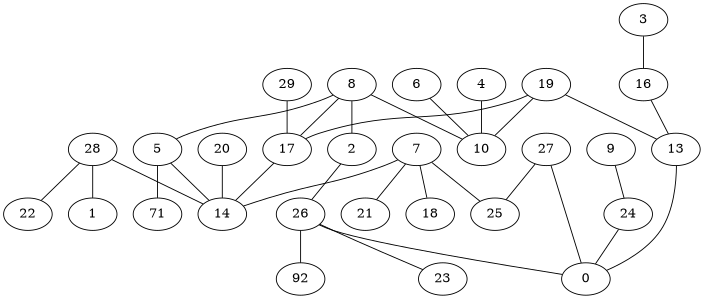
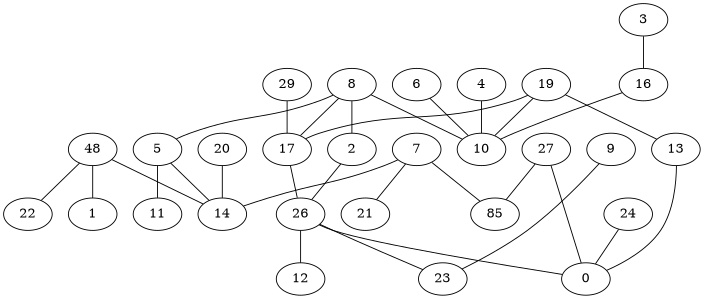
(660, 117) -> (561, 115)
(93, 149) -> (93, 149)
(255, 182) -> (294, 182)
(620, 182) -> (536, 224)
(157, 214) -> (157, 214)
(430, 214) -> none
(495, 214) -> (495, 214)
(301, 279) -> (301, 279)
